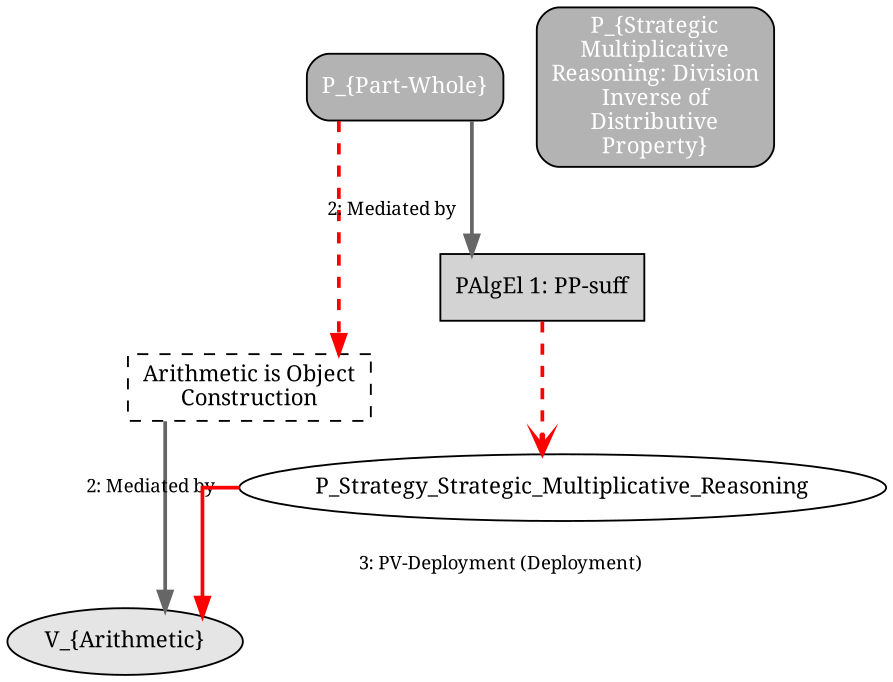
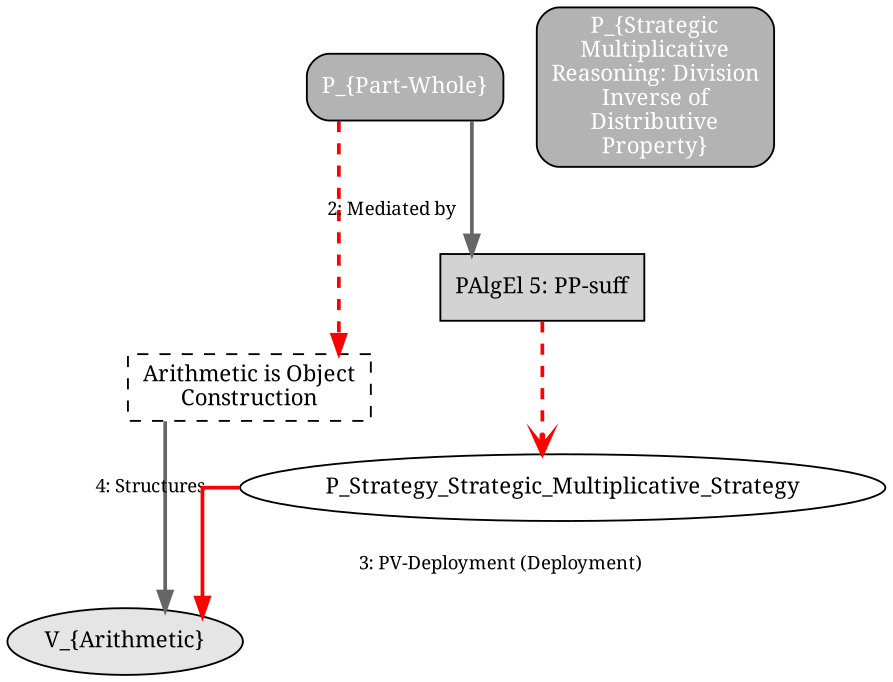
(542, 287) -> (542, 287)
(151, 488) -> (151, 488)
(563, 488) -> (563, 488)
